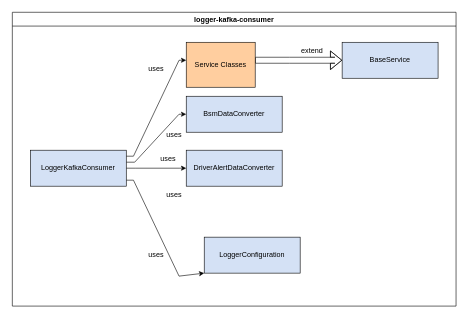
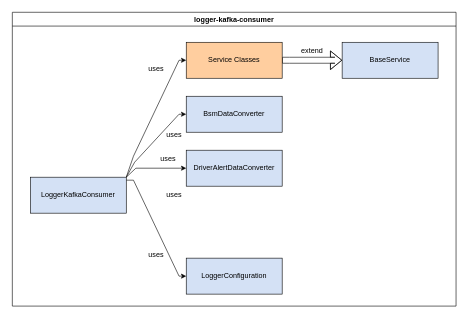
(221, 65) -> (234, 60)
(78, 168) -> (78, 195)
(252, 255) -> (234, 276)
